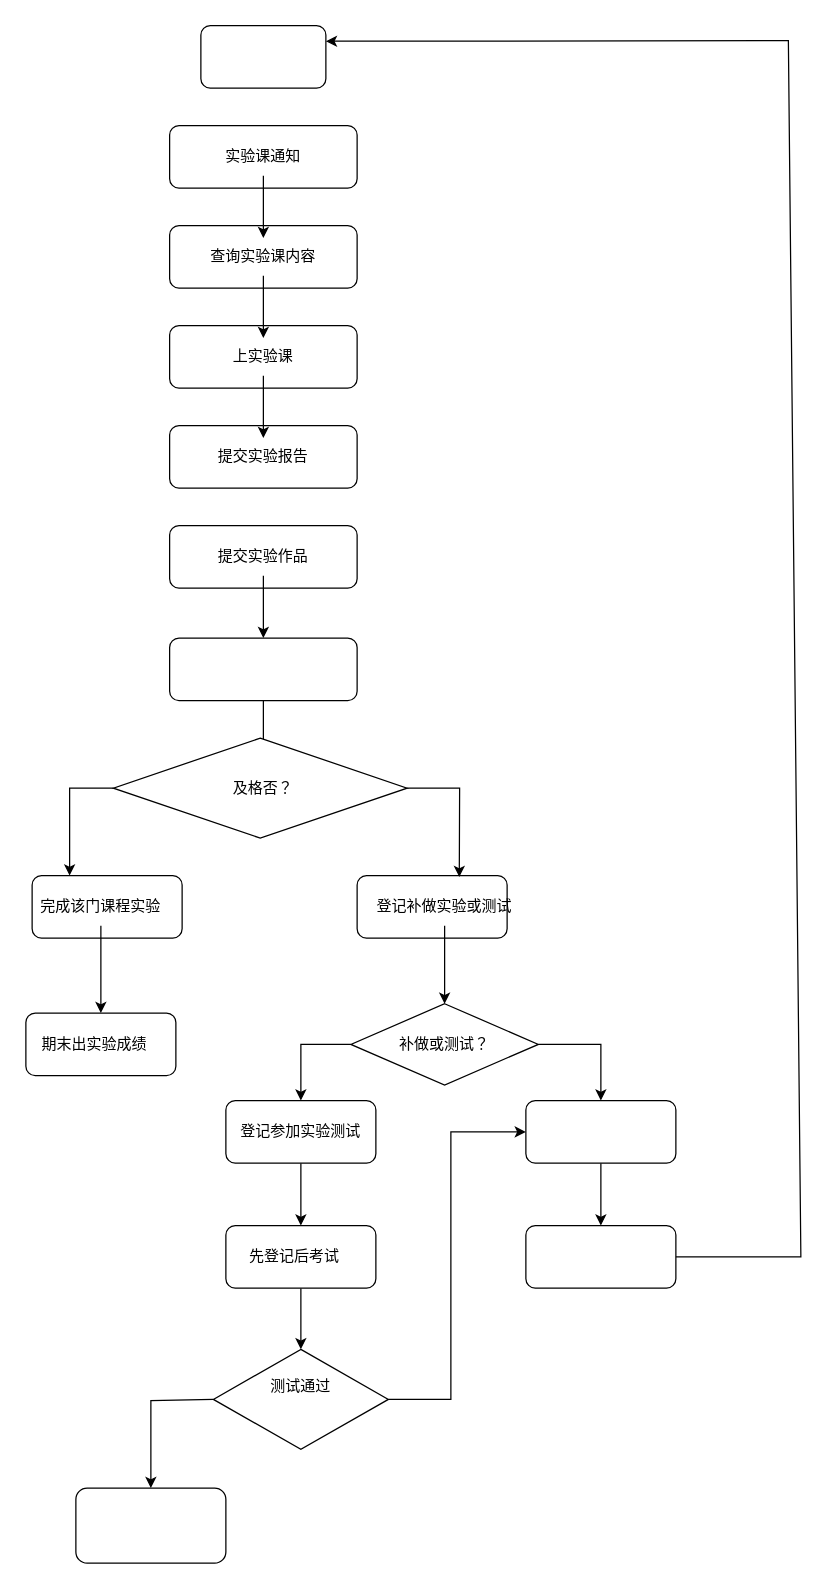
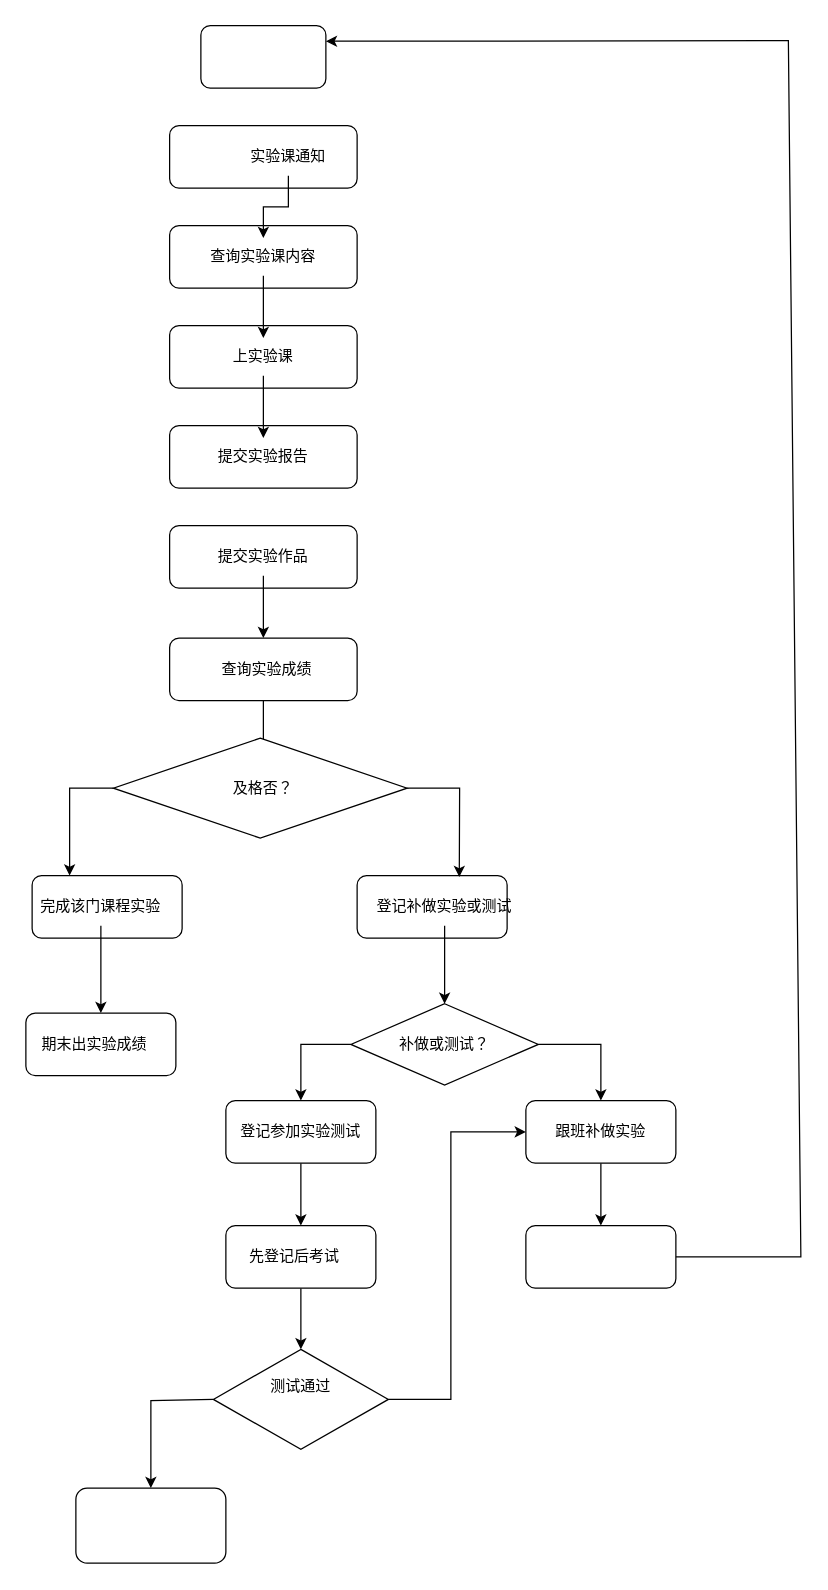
(263, 157) -> (288, 157)
none -> (266, 669)
none -> (601, 1132)
